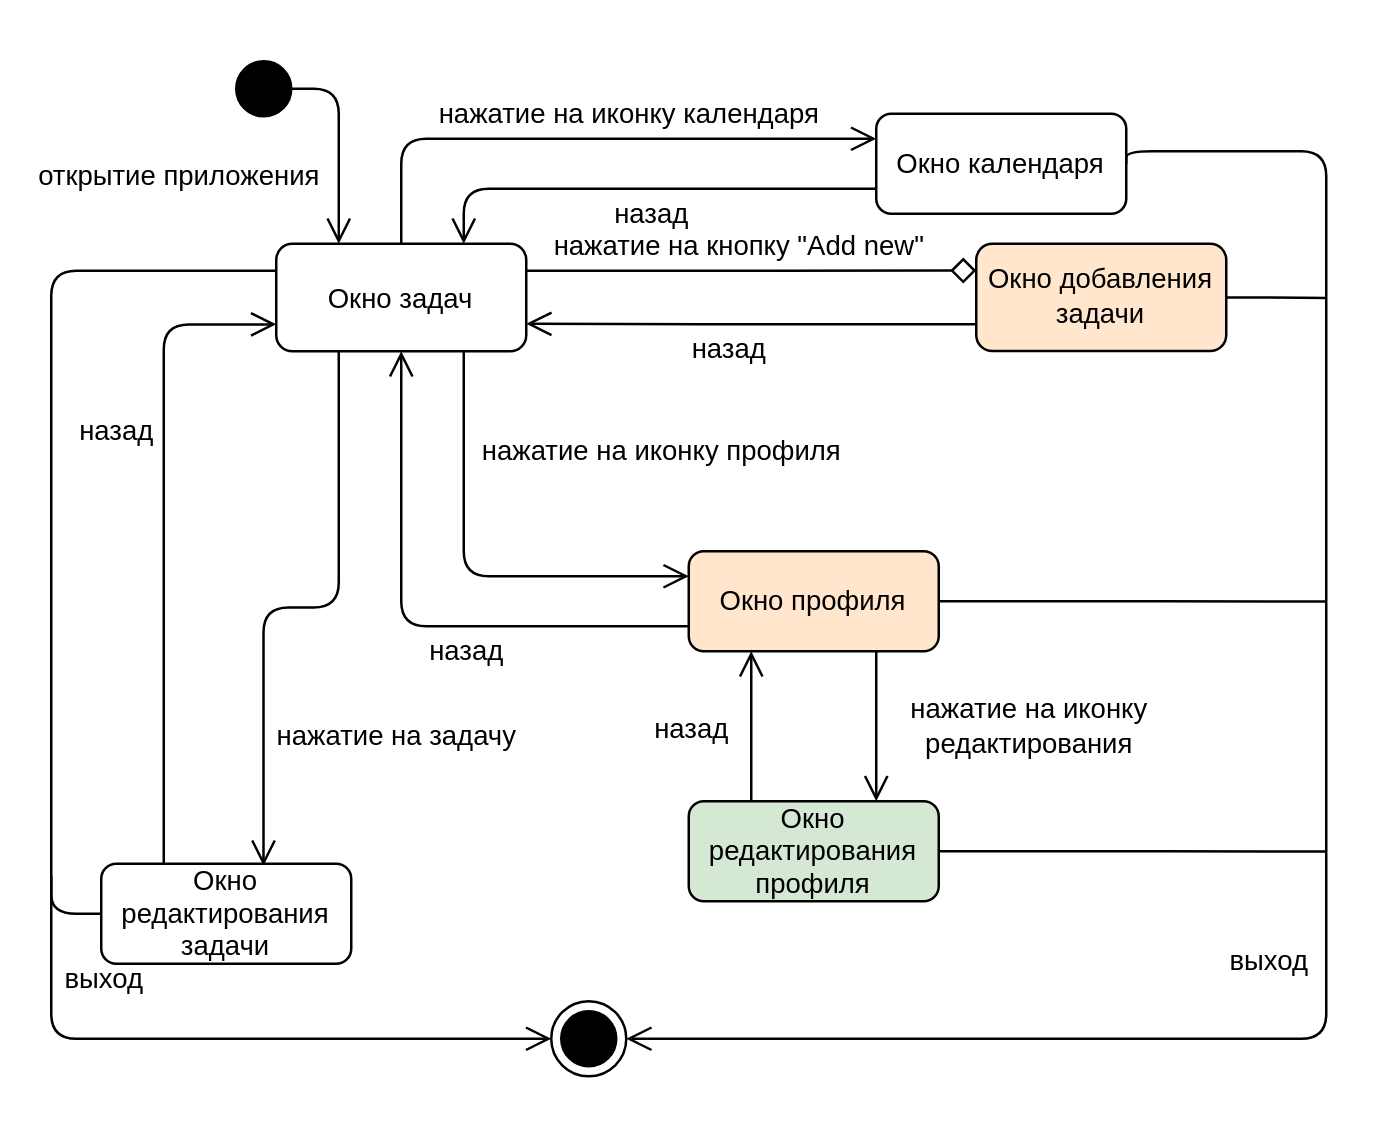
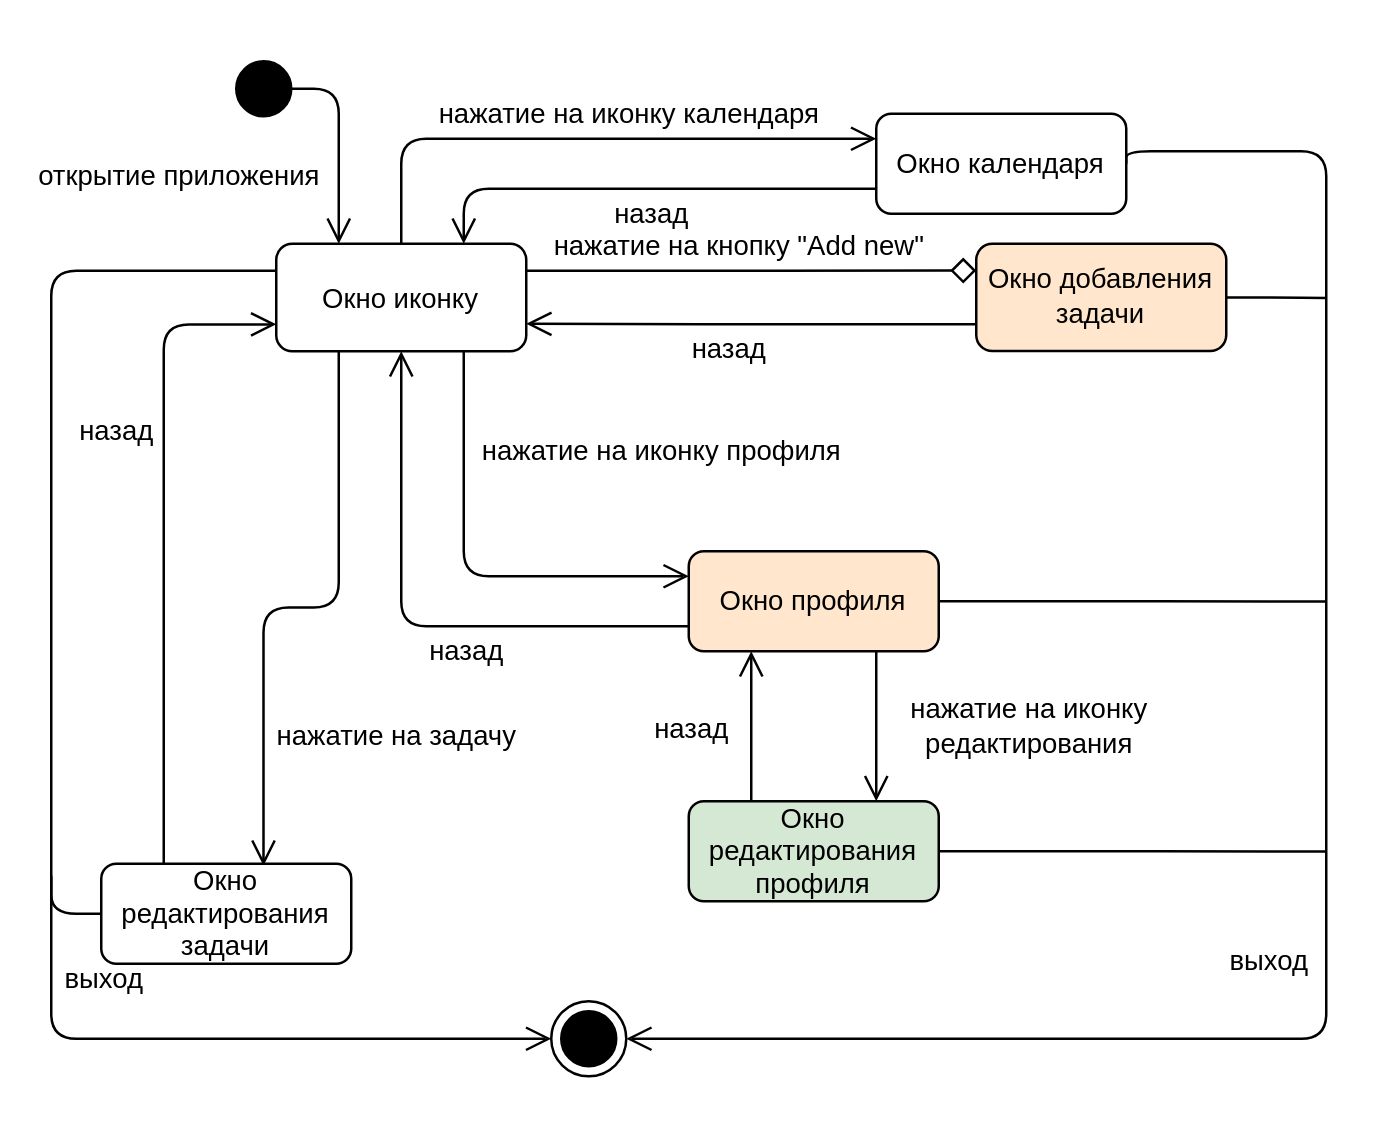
(401, 299) -> (401, 299)
